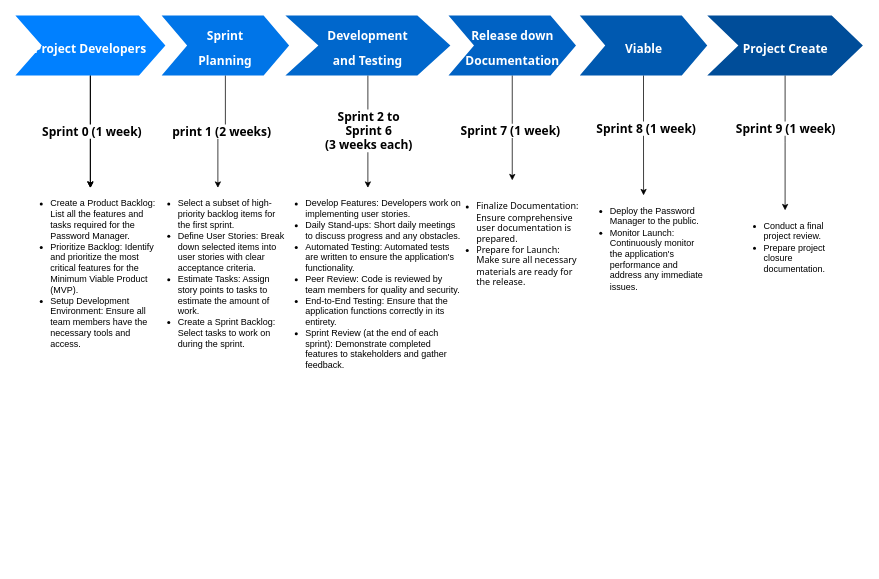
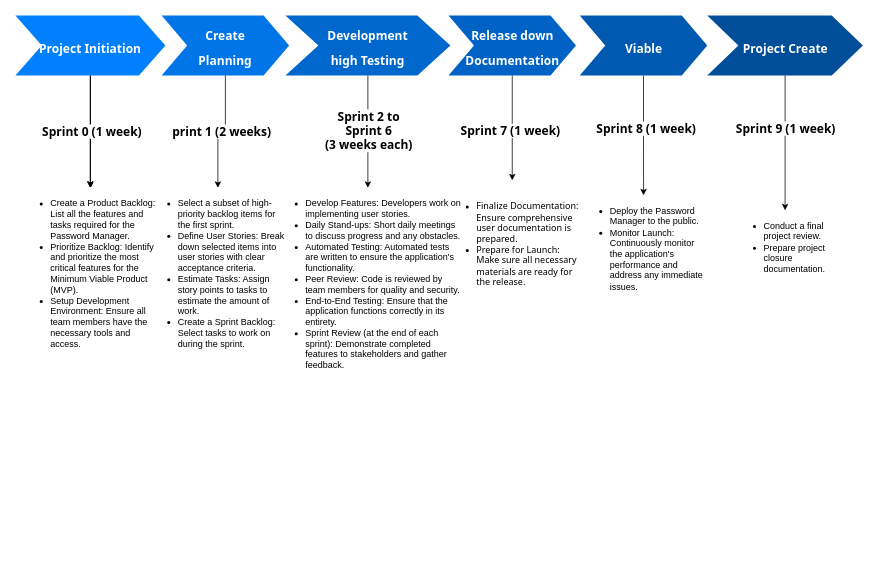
(90, 45) -> (90, 45)
(225, 45) -> (225, 45)
(368, 45) -> (368, 45)
